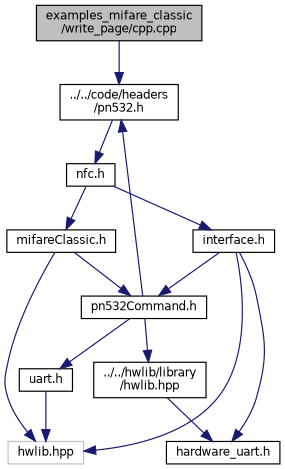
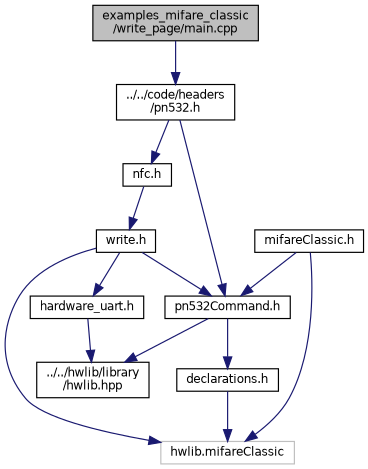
(119, 23) -> (176, 23)
(79, 203) -> none
(133, 214) -> (201, 202)
(234, 241) -> (126, 241)
(46, 380) -> (228, 380)
(186, 415) -> (89, 334)
(46, 453) -> (228, 453)
